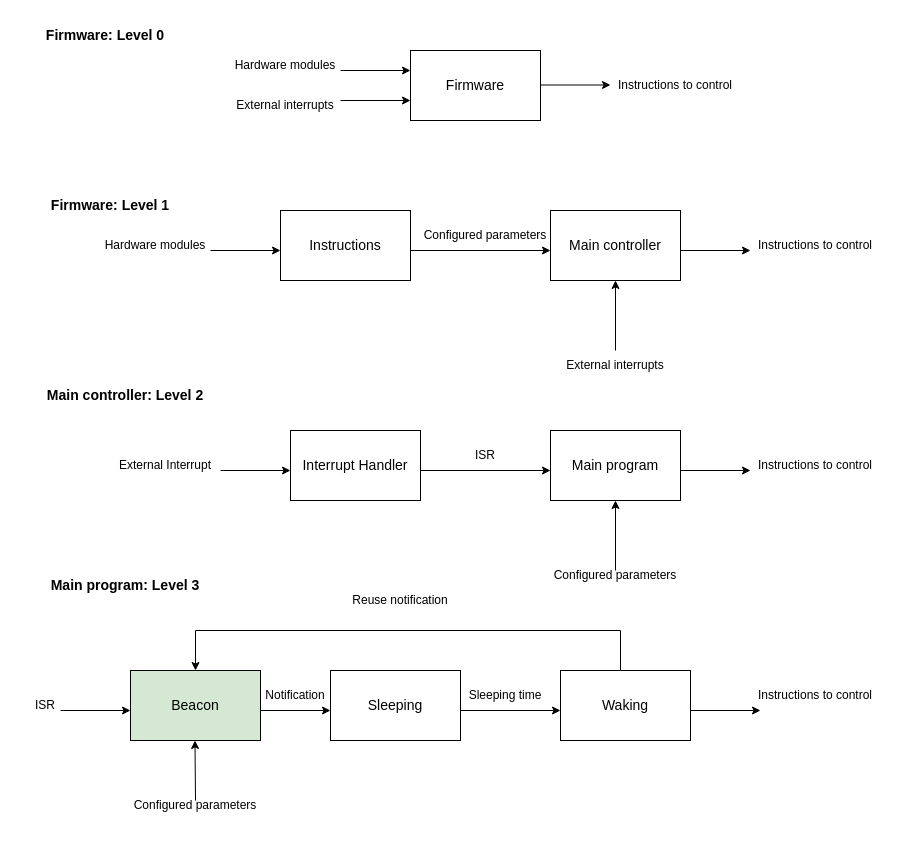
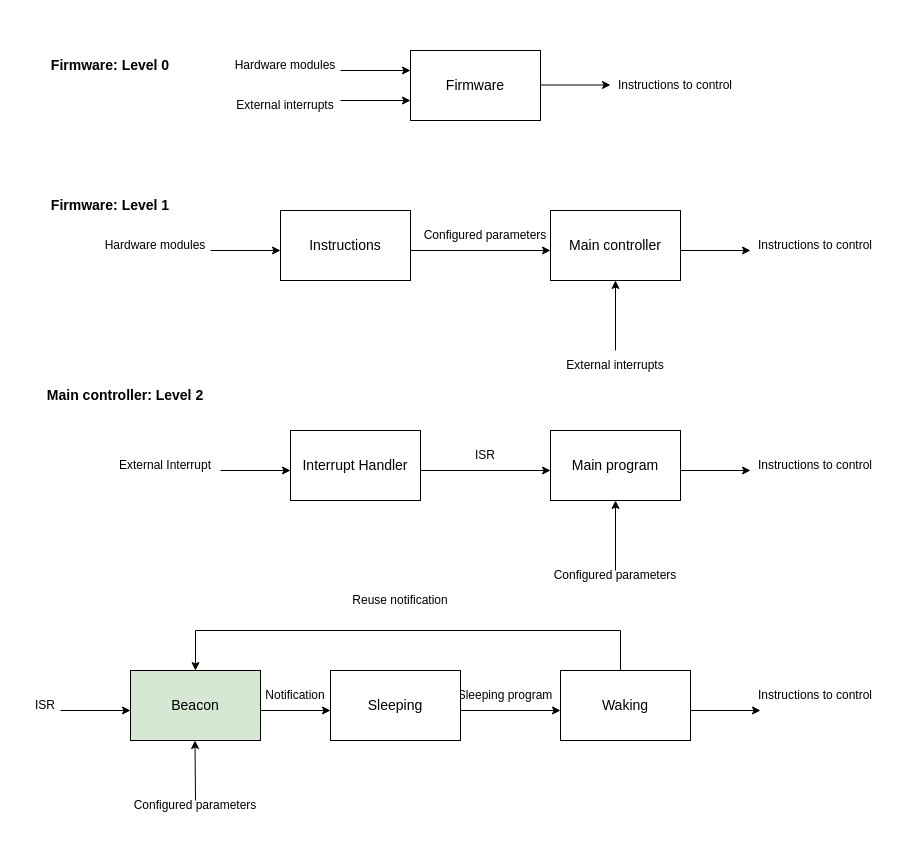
(106, 36) -> (111, 66)
(126, 586) -> none
(506, 696) -> (506, 696)
